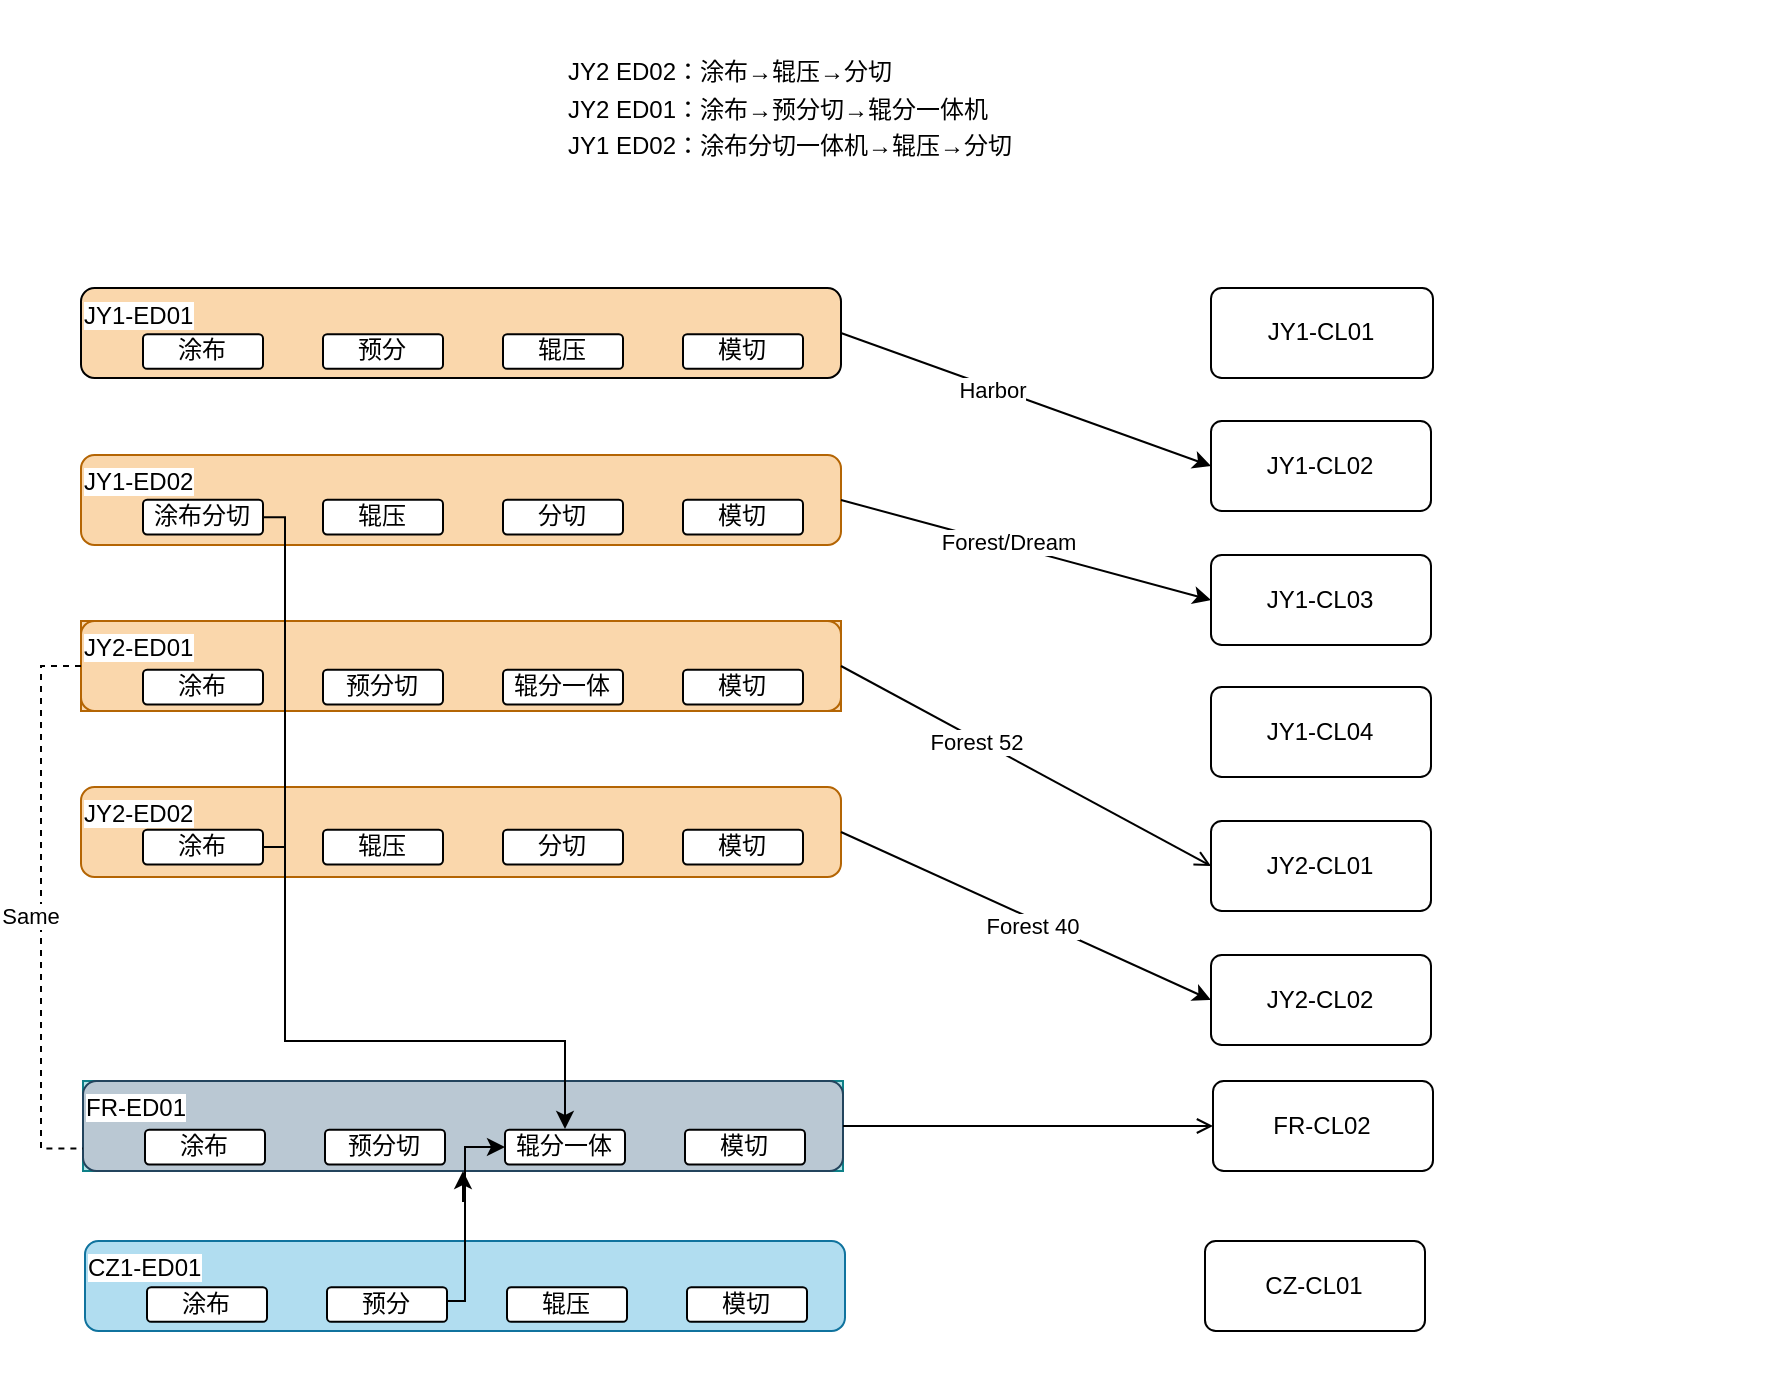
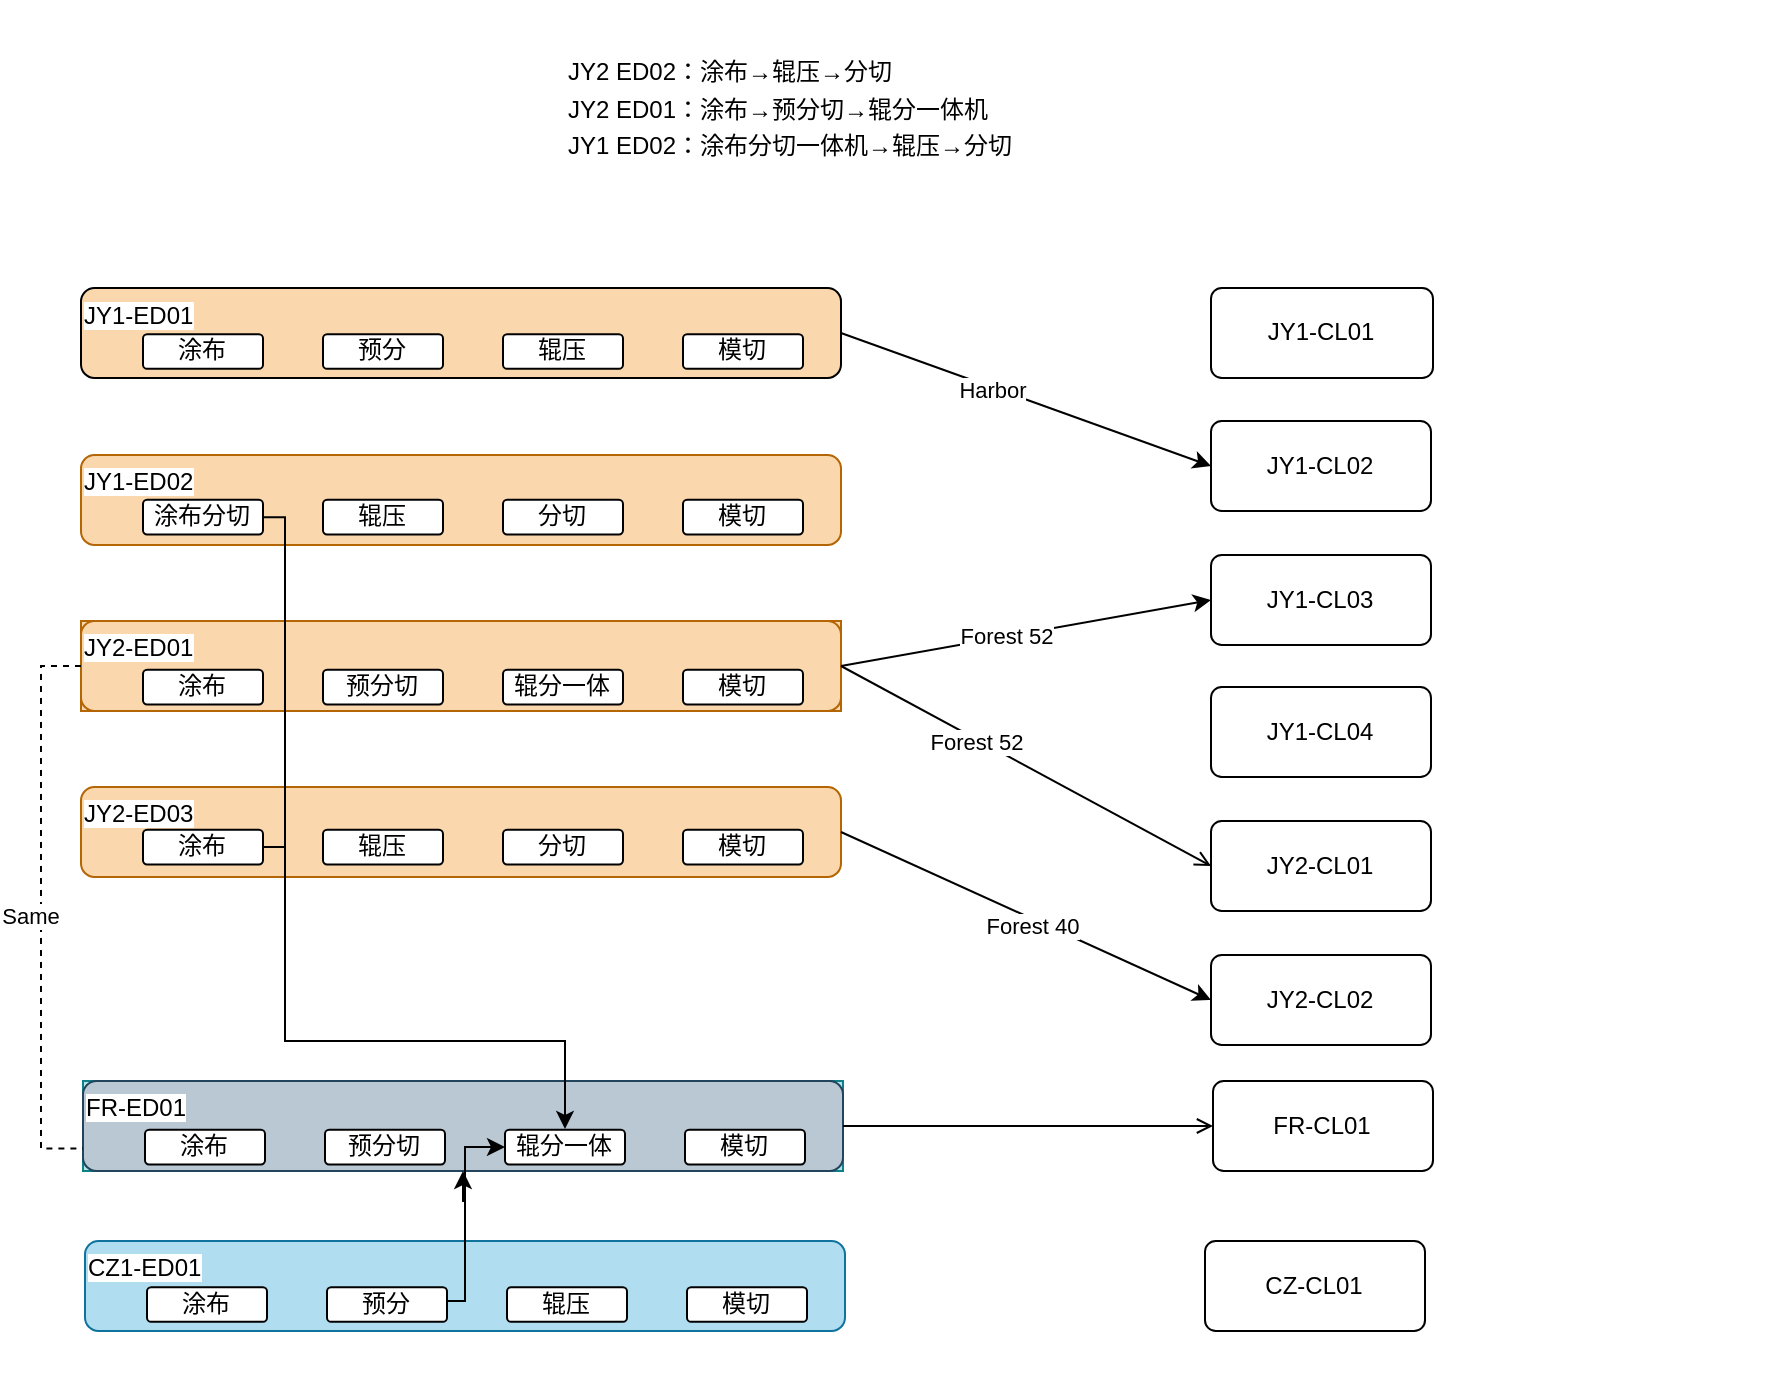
(1121, 576) -> none
none -> (1085, 622)
(139, 815) -> (139, 815)
(1323, 1127) -> (1323, 1127)
